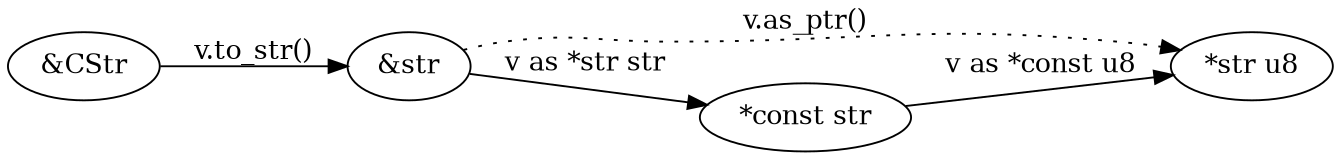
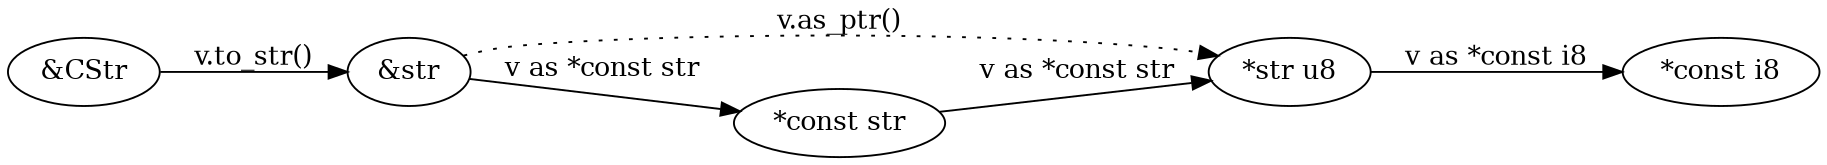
(585, 63) -> (602, 69)
(1041, 65) -> (1077, 71)
none -> (1721, 72)
